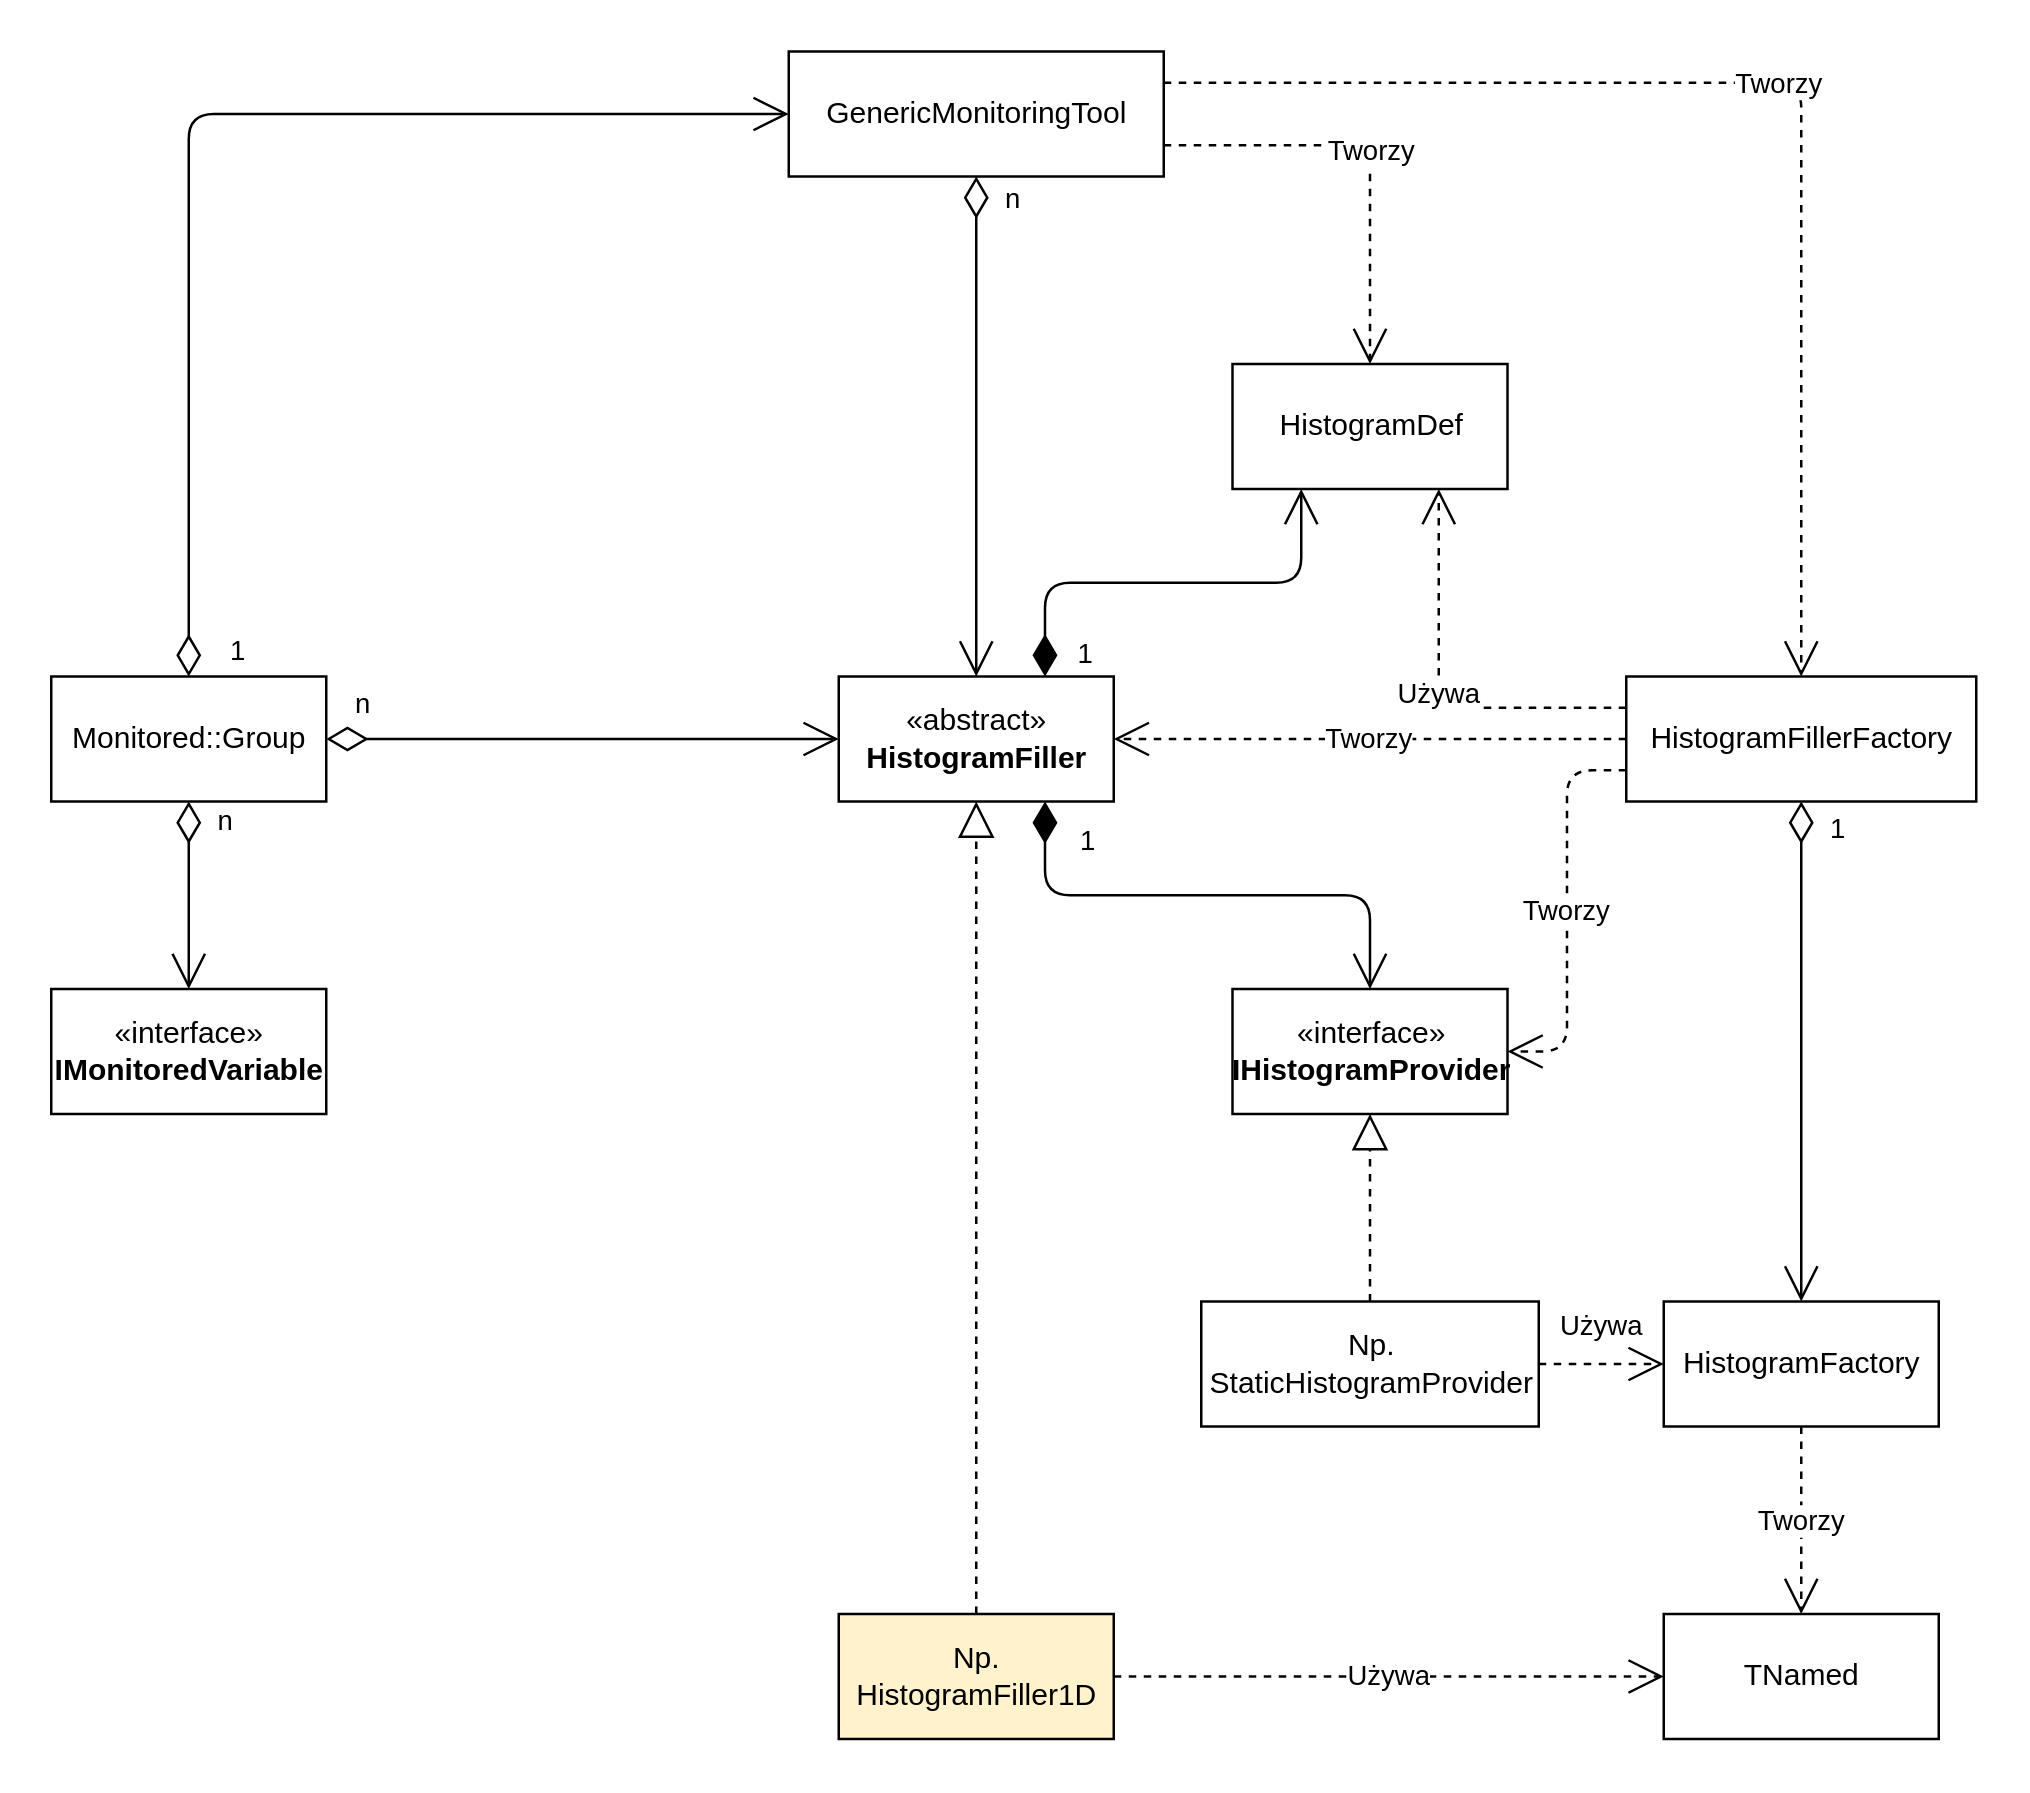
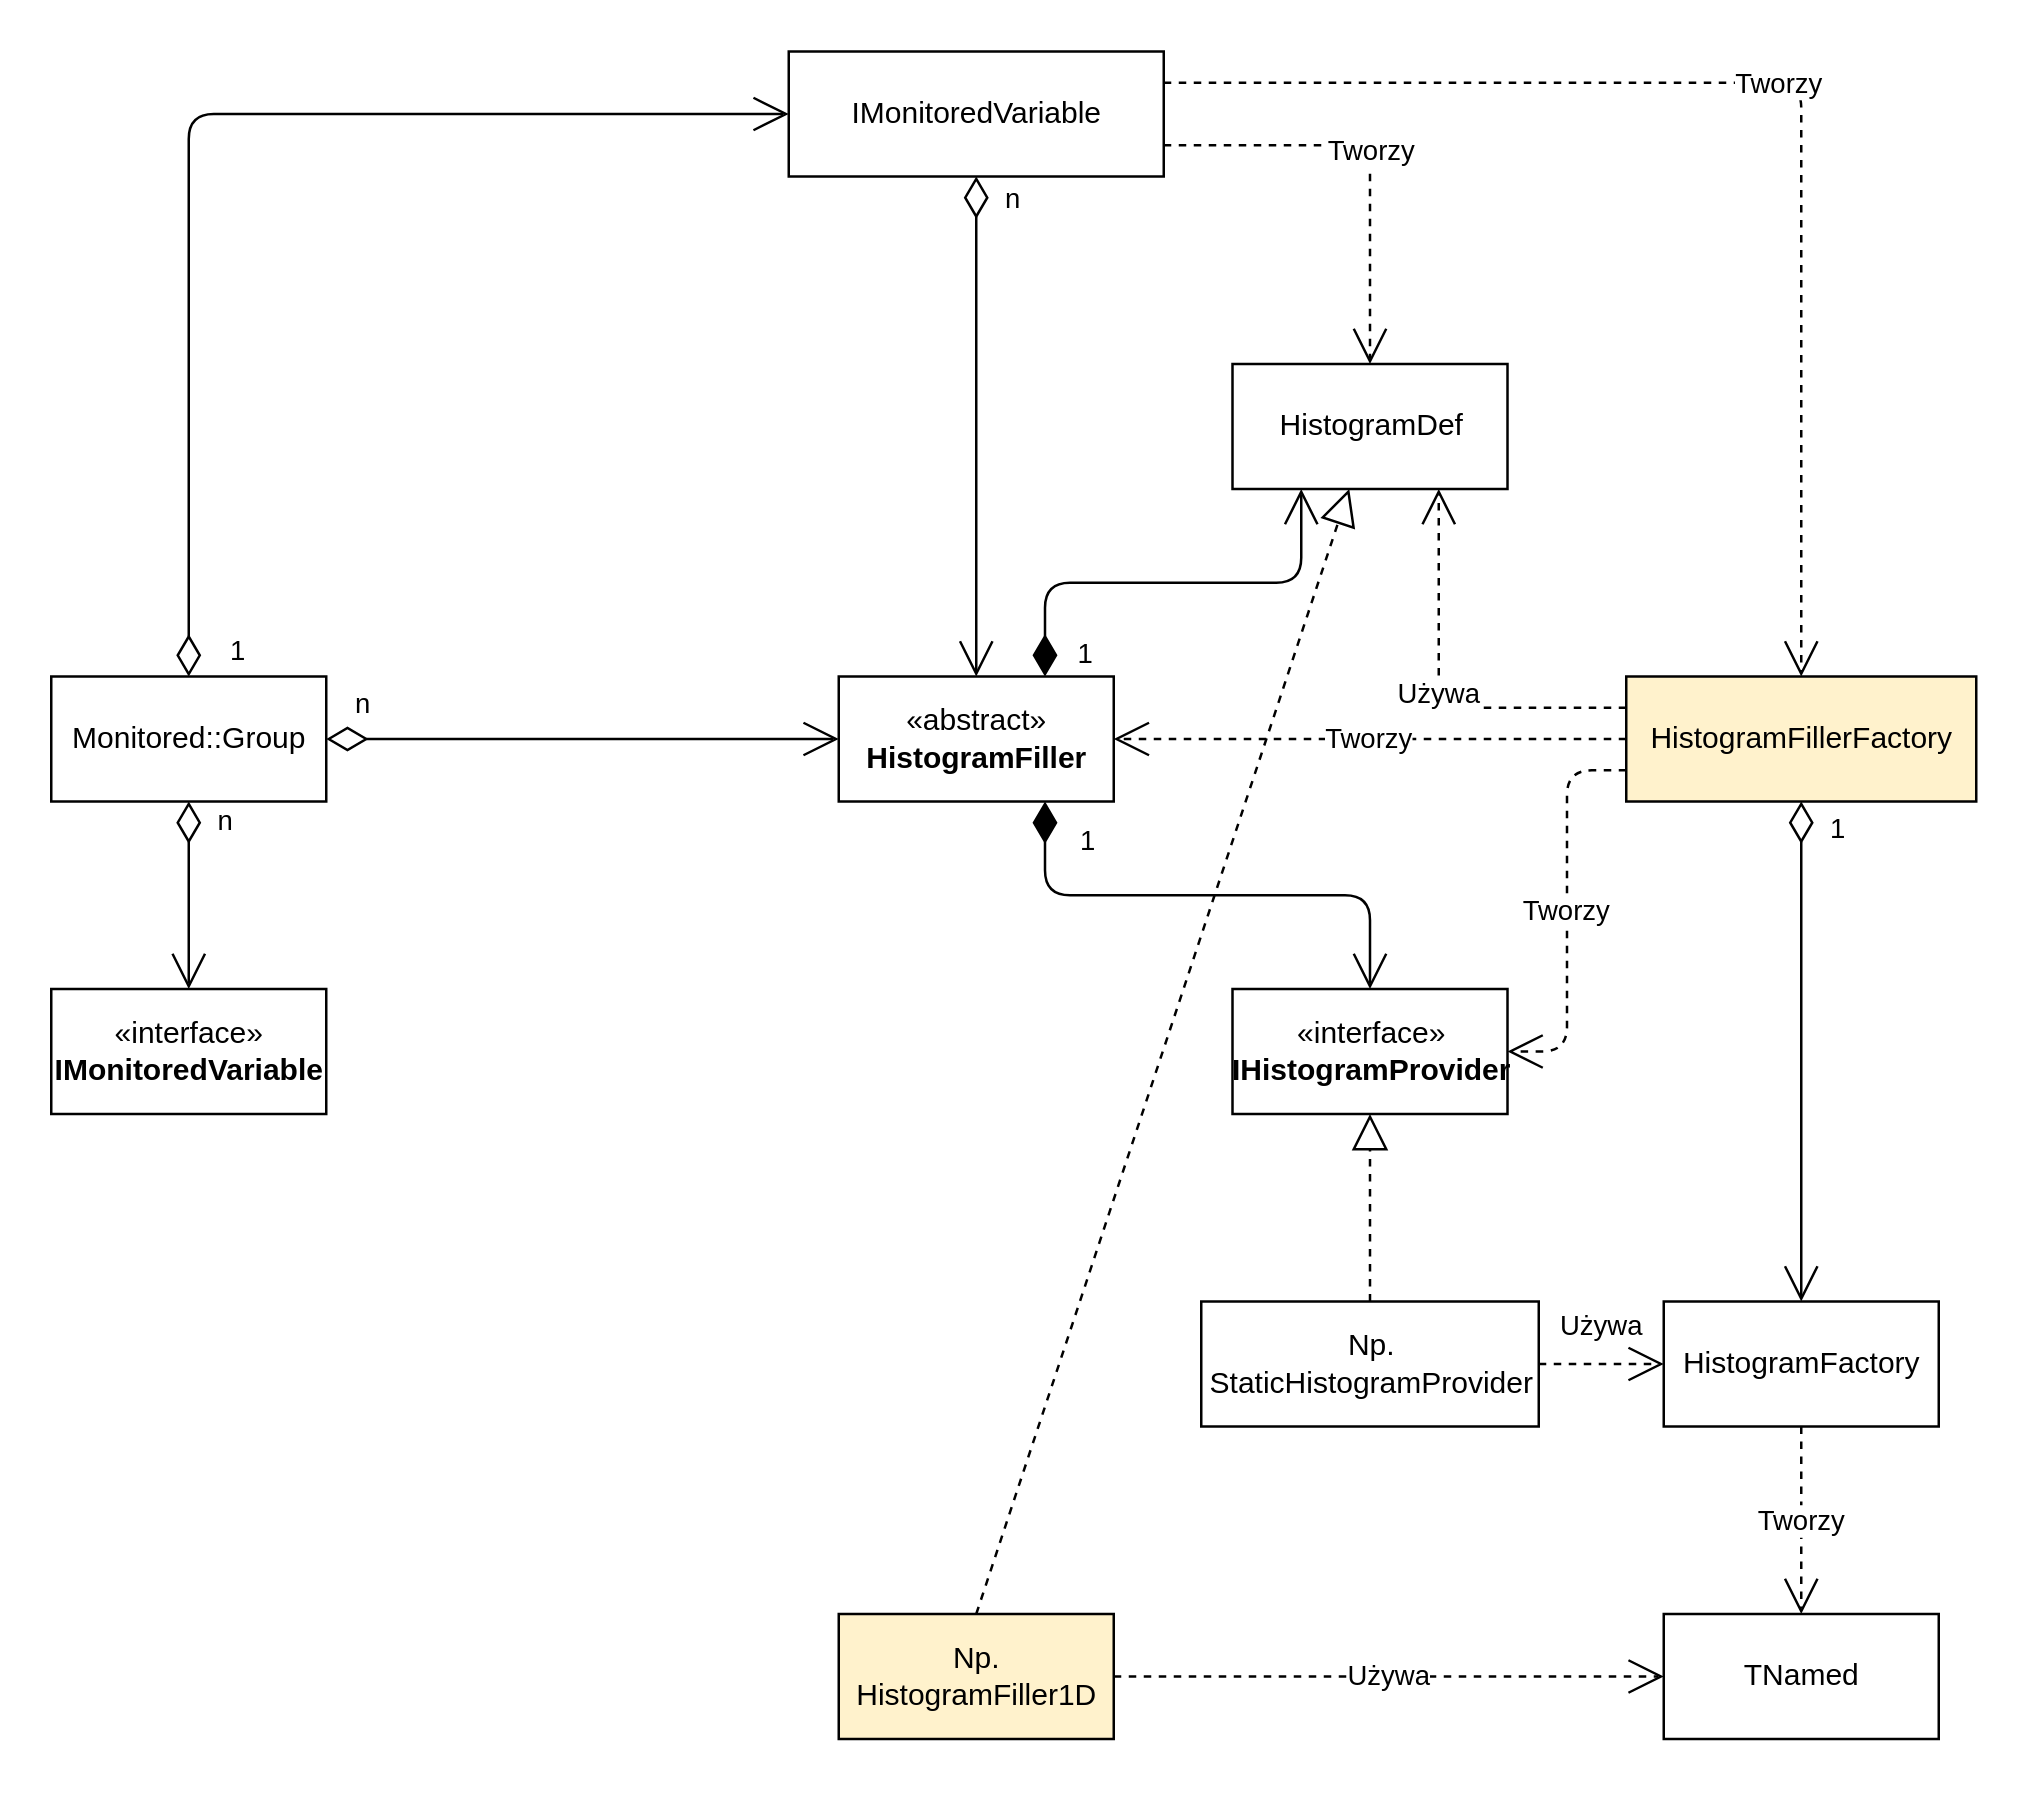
(978, 114) -> (978, 114)
(1801, 739) -> (1801, 739)
(976, 1225) -> (1095, 1257)
